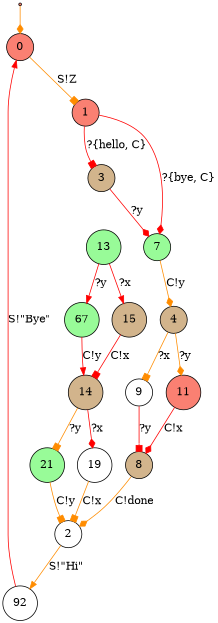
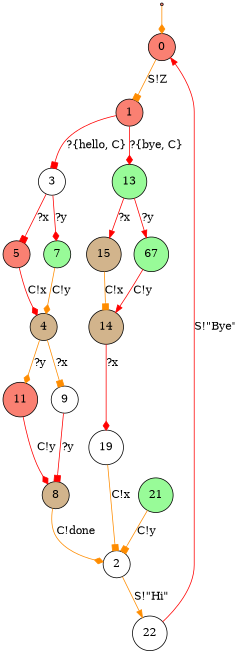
(155, 154) -> (129, 141)
(101, 178) -> (52, 182)
none -> (17, 254)
(110, 353) -> (105, 287)
(68, 425) -> none
(173, 429) -> (46, 447)
(20, 603) -> (150, 633)
